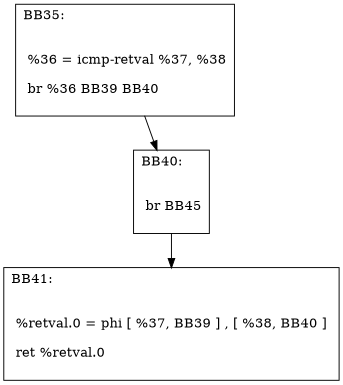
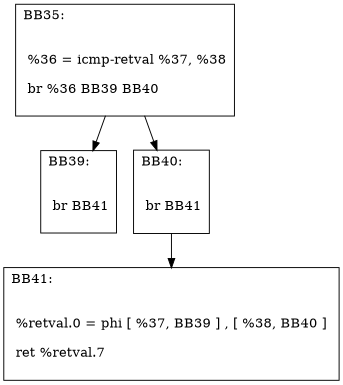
none -> (79, 192)
(171, 206) -> (171, 206)
(59, 353) -> (59, 353)
